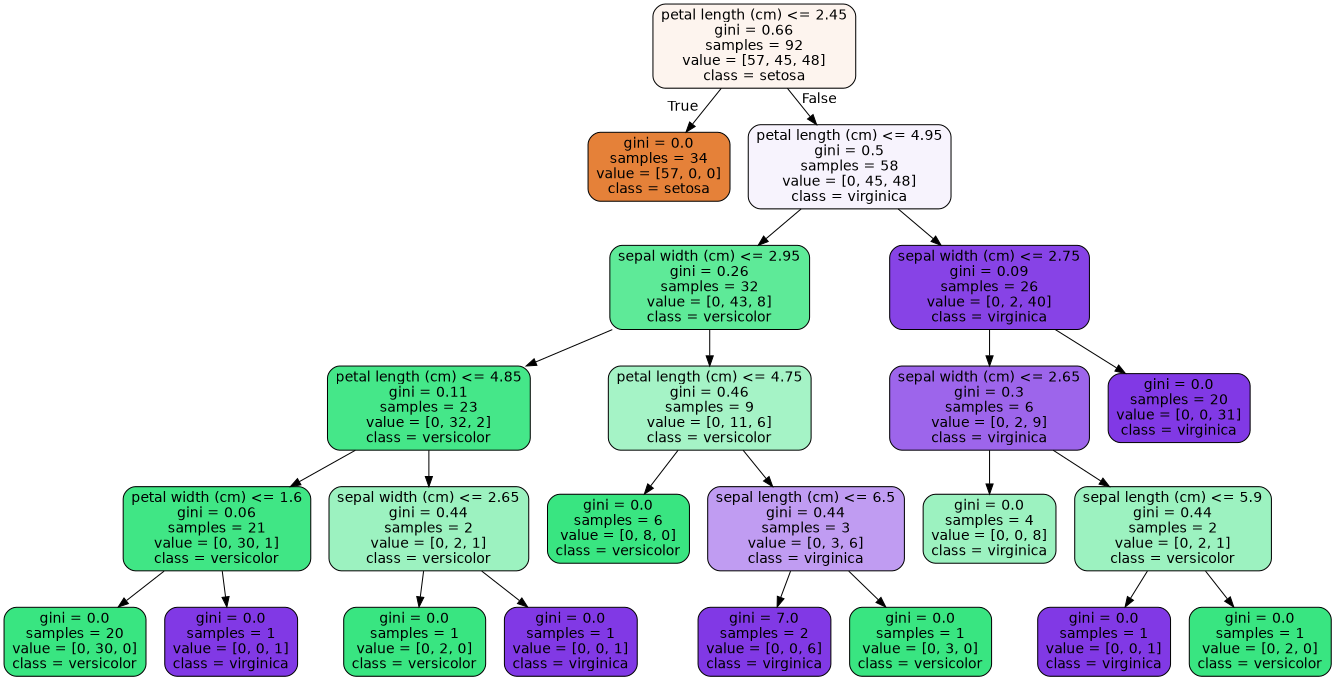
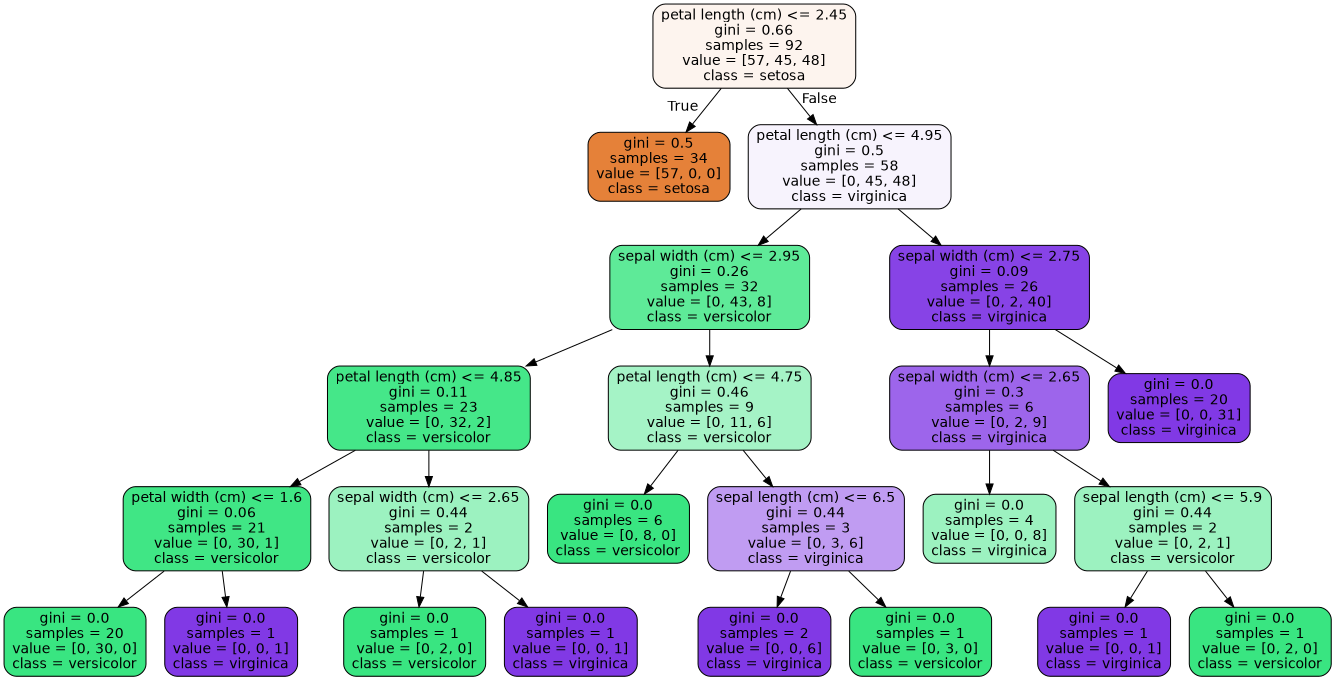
(659, 167) -> (659, 167)
(764, 642) -> (764, 642)
